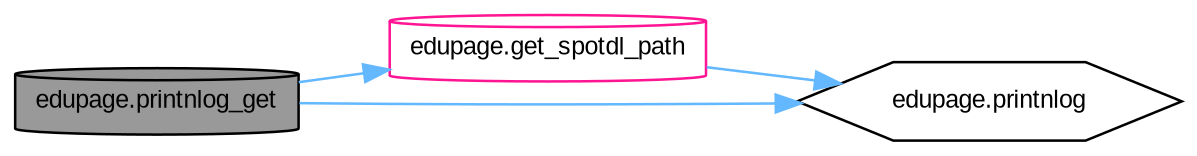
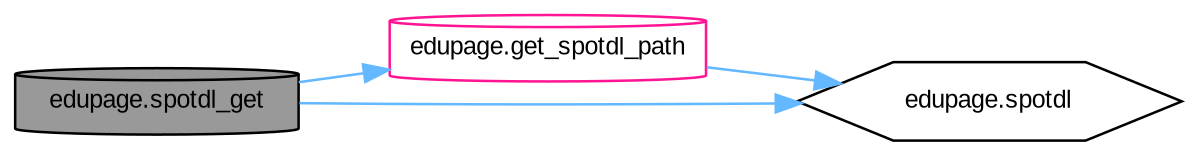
(157, 101) -> (157, 101)
(989, 101) -> (989, 101)
